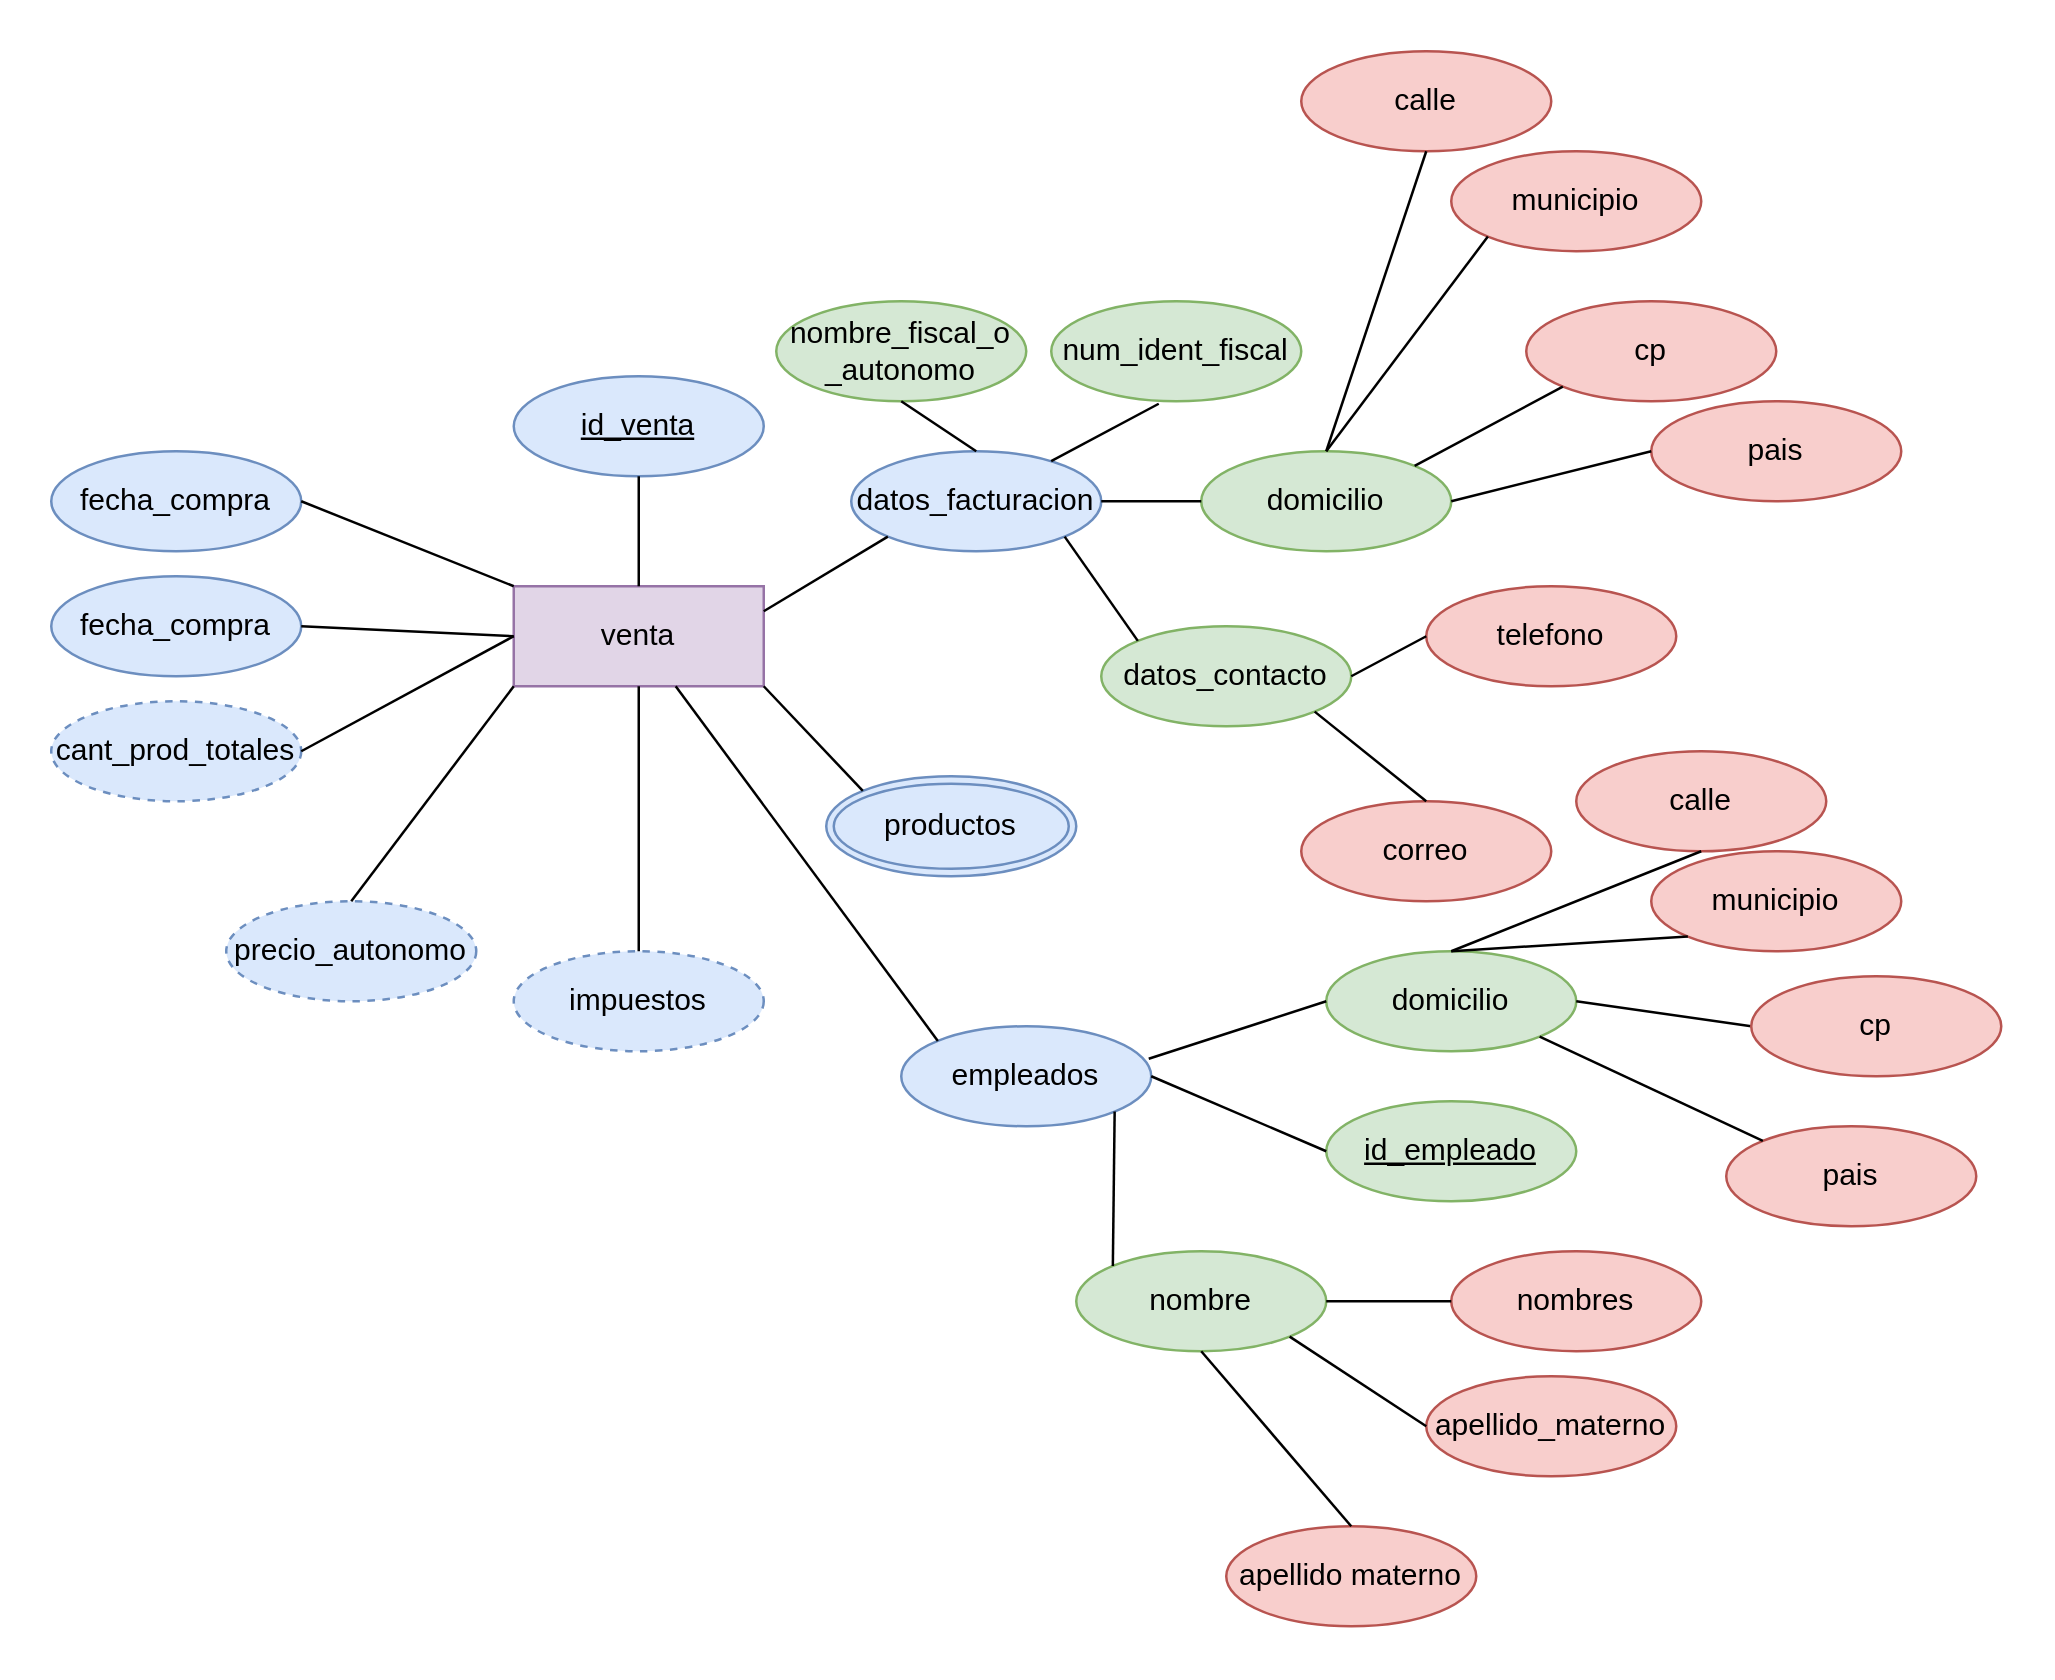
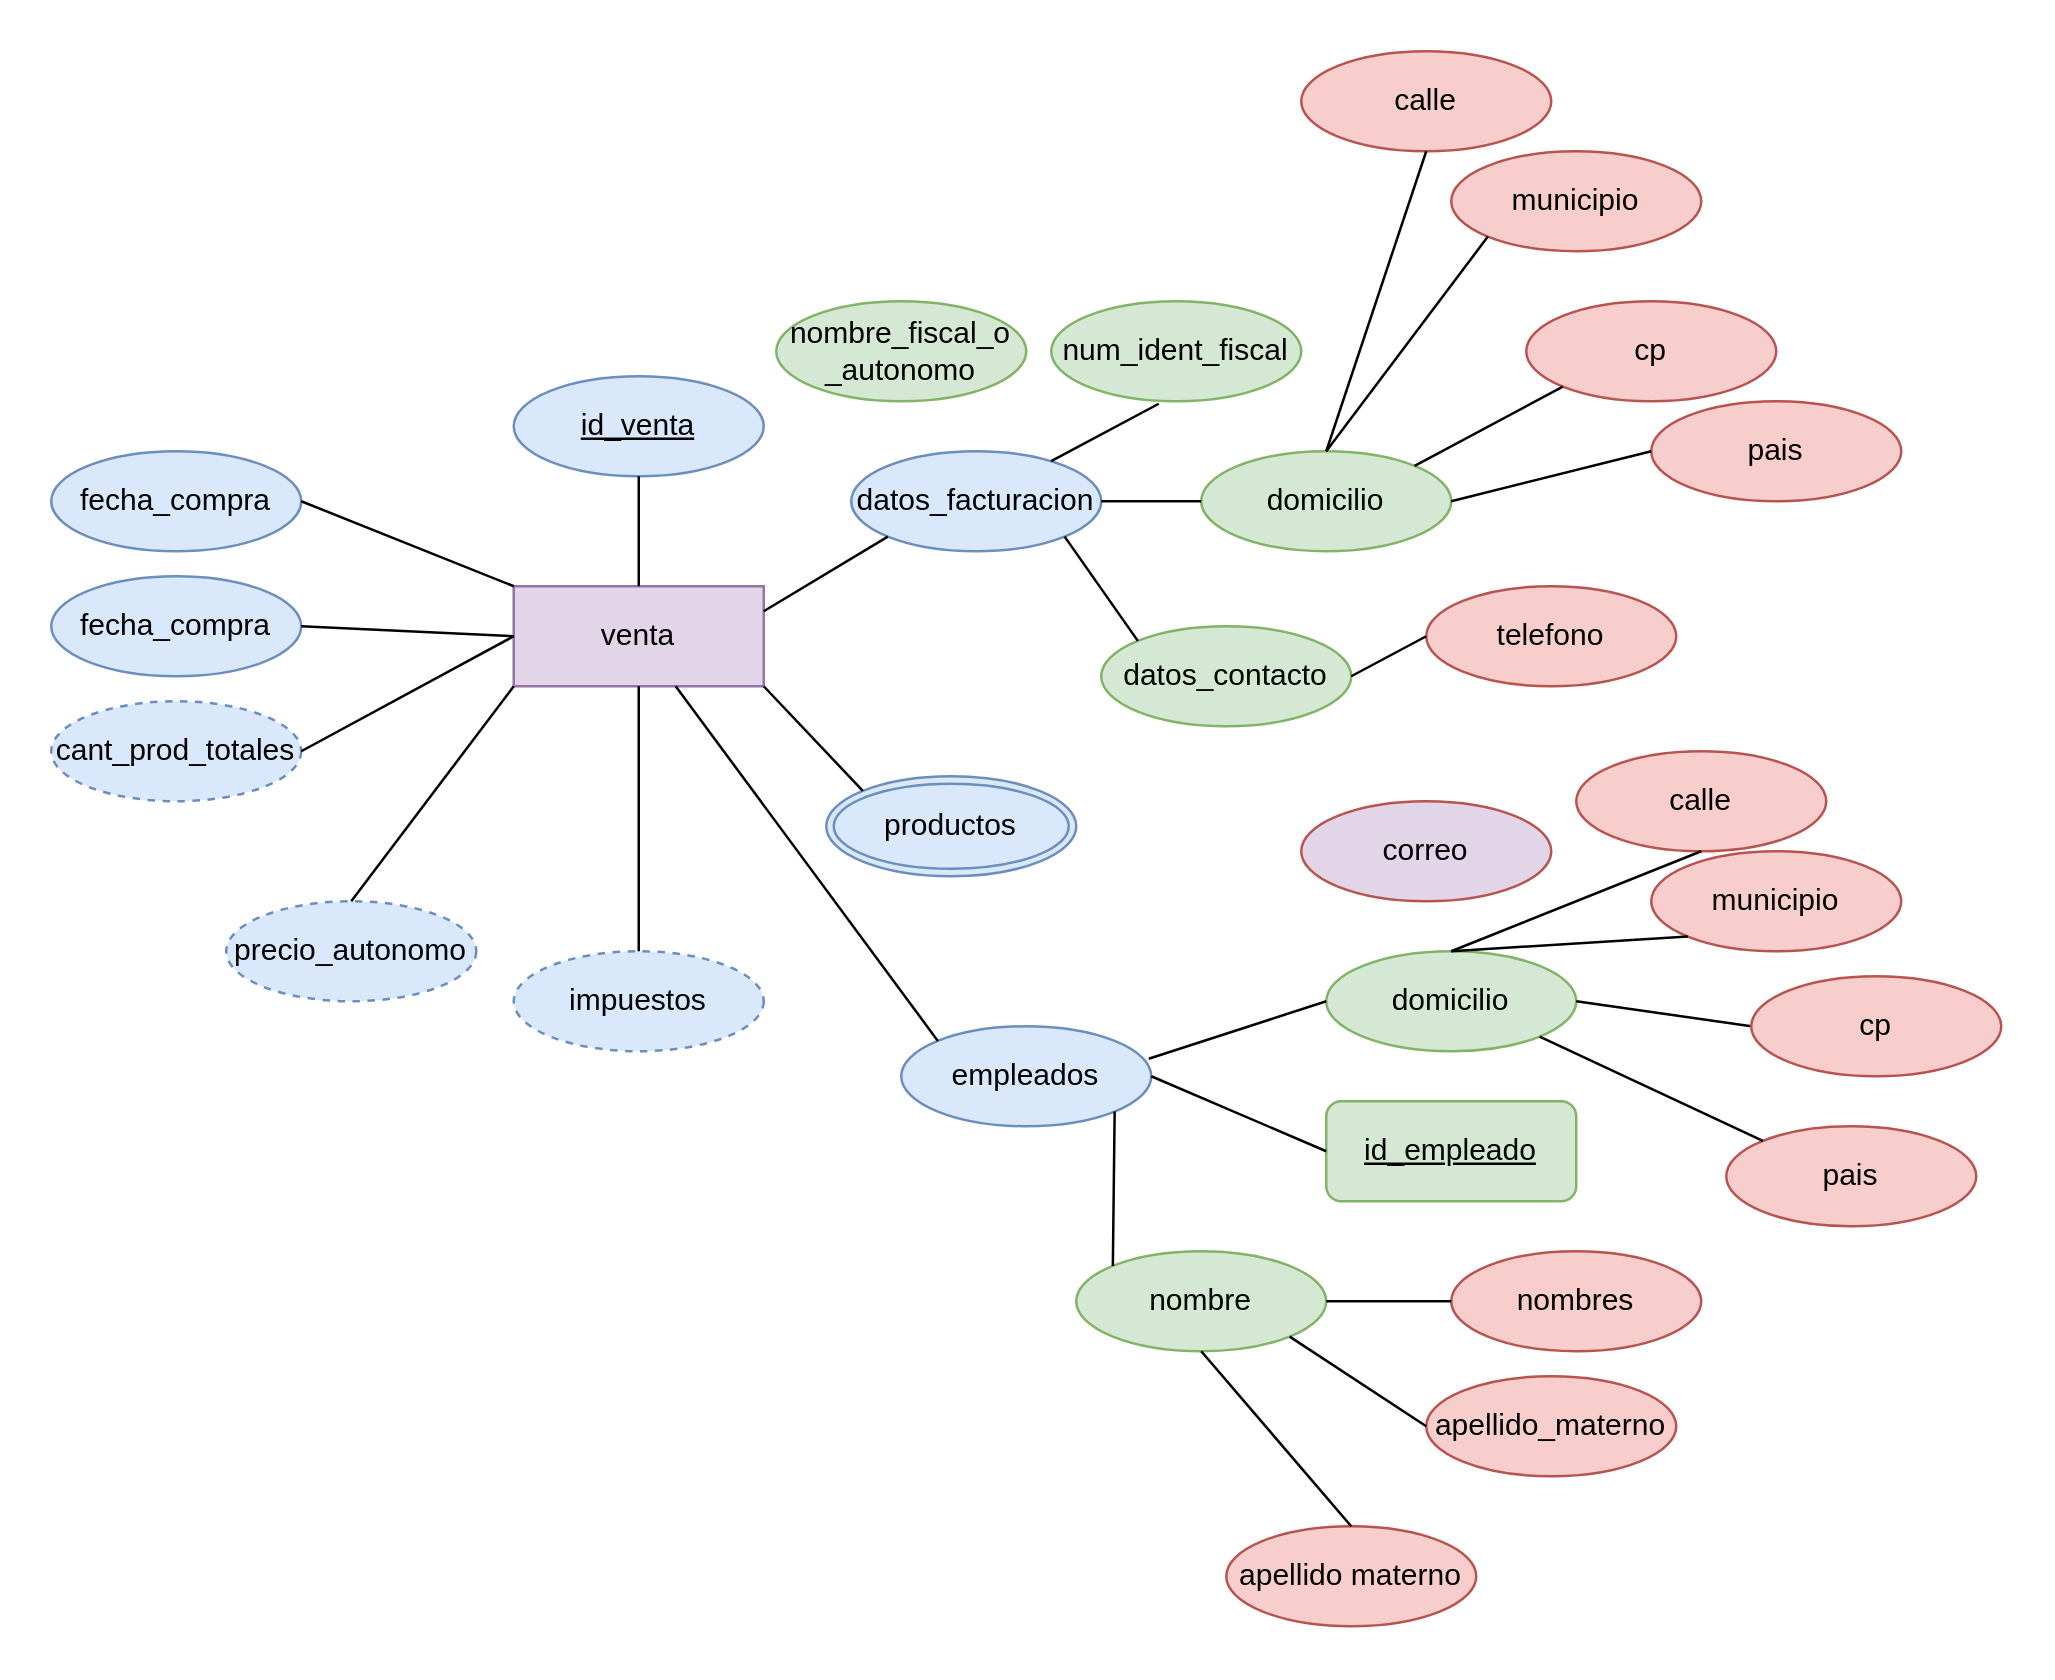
(939, 426) -> none
(1370, 756) -> none
(1426, 851) -> (1426, 851)
(1451, 1151) -> (1451, 1151)
